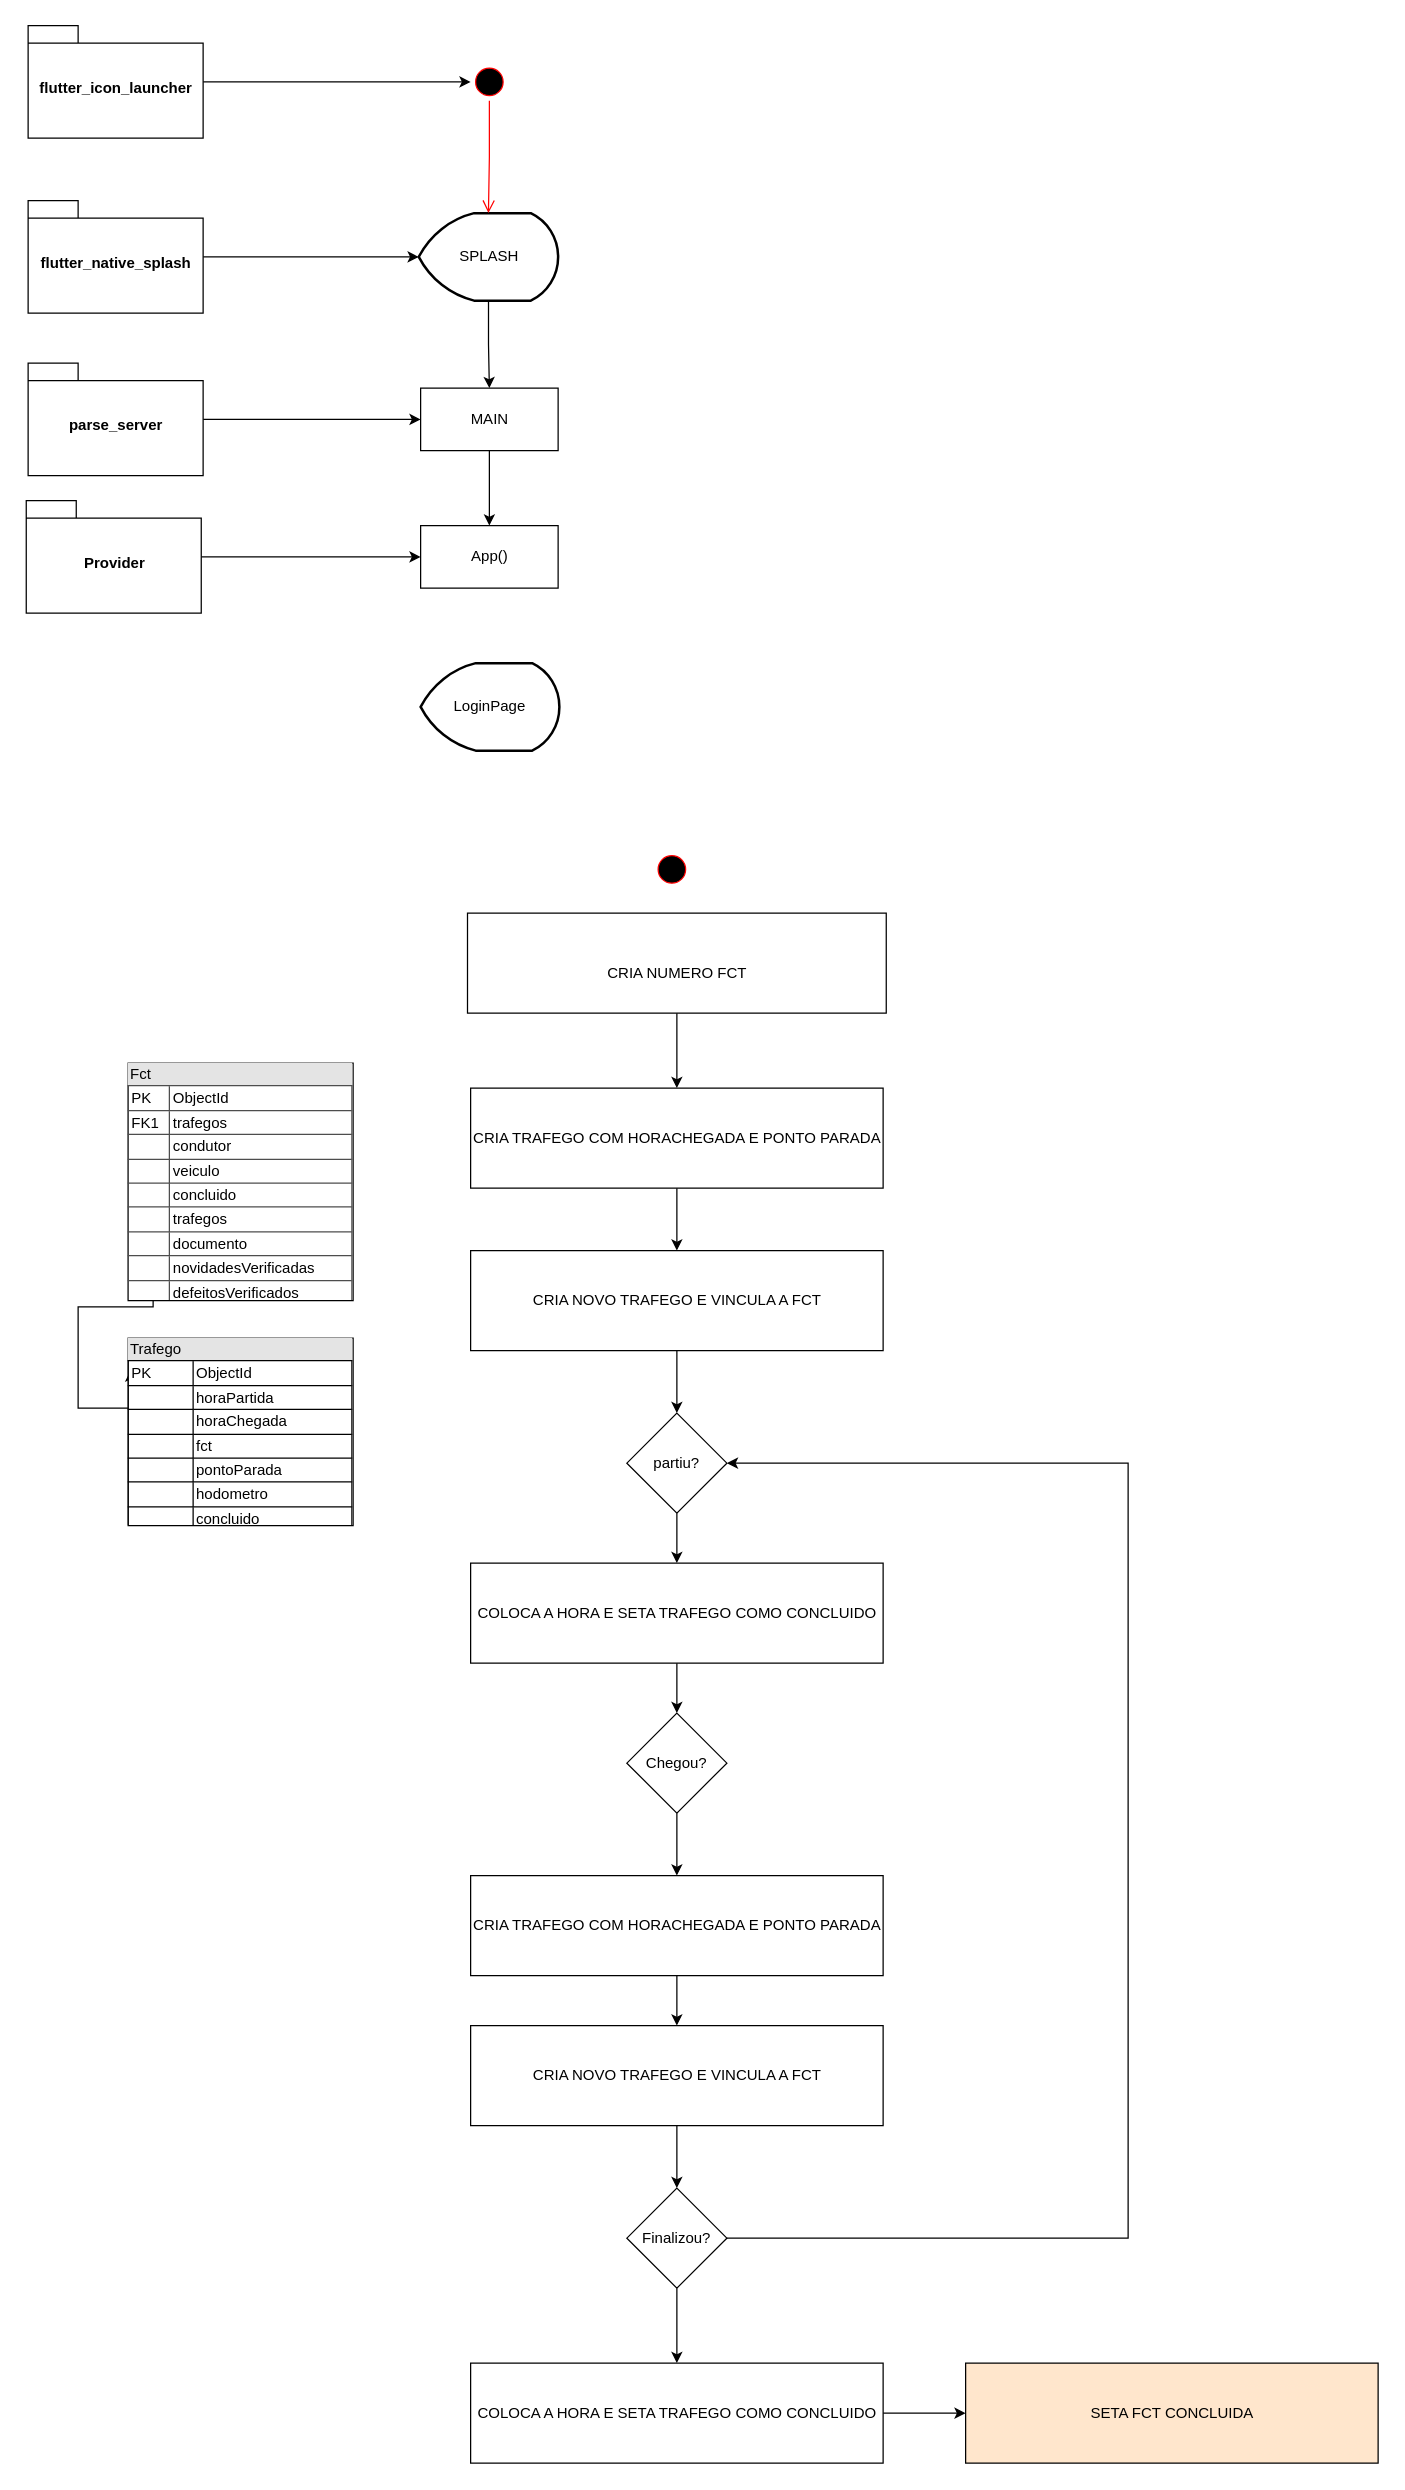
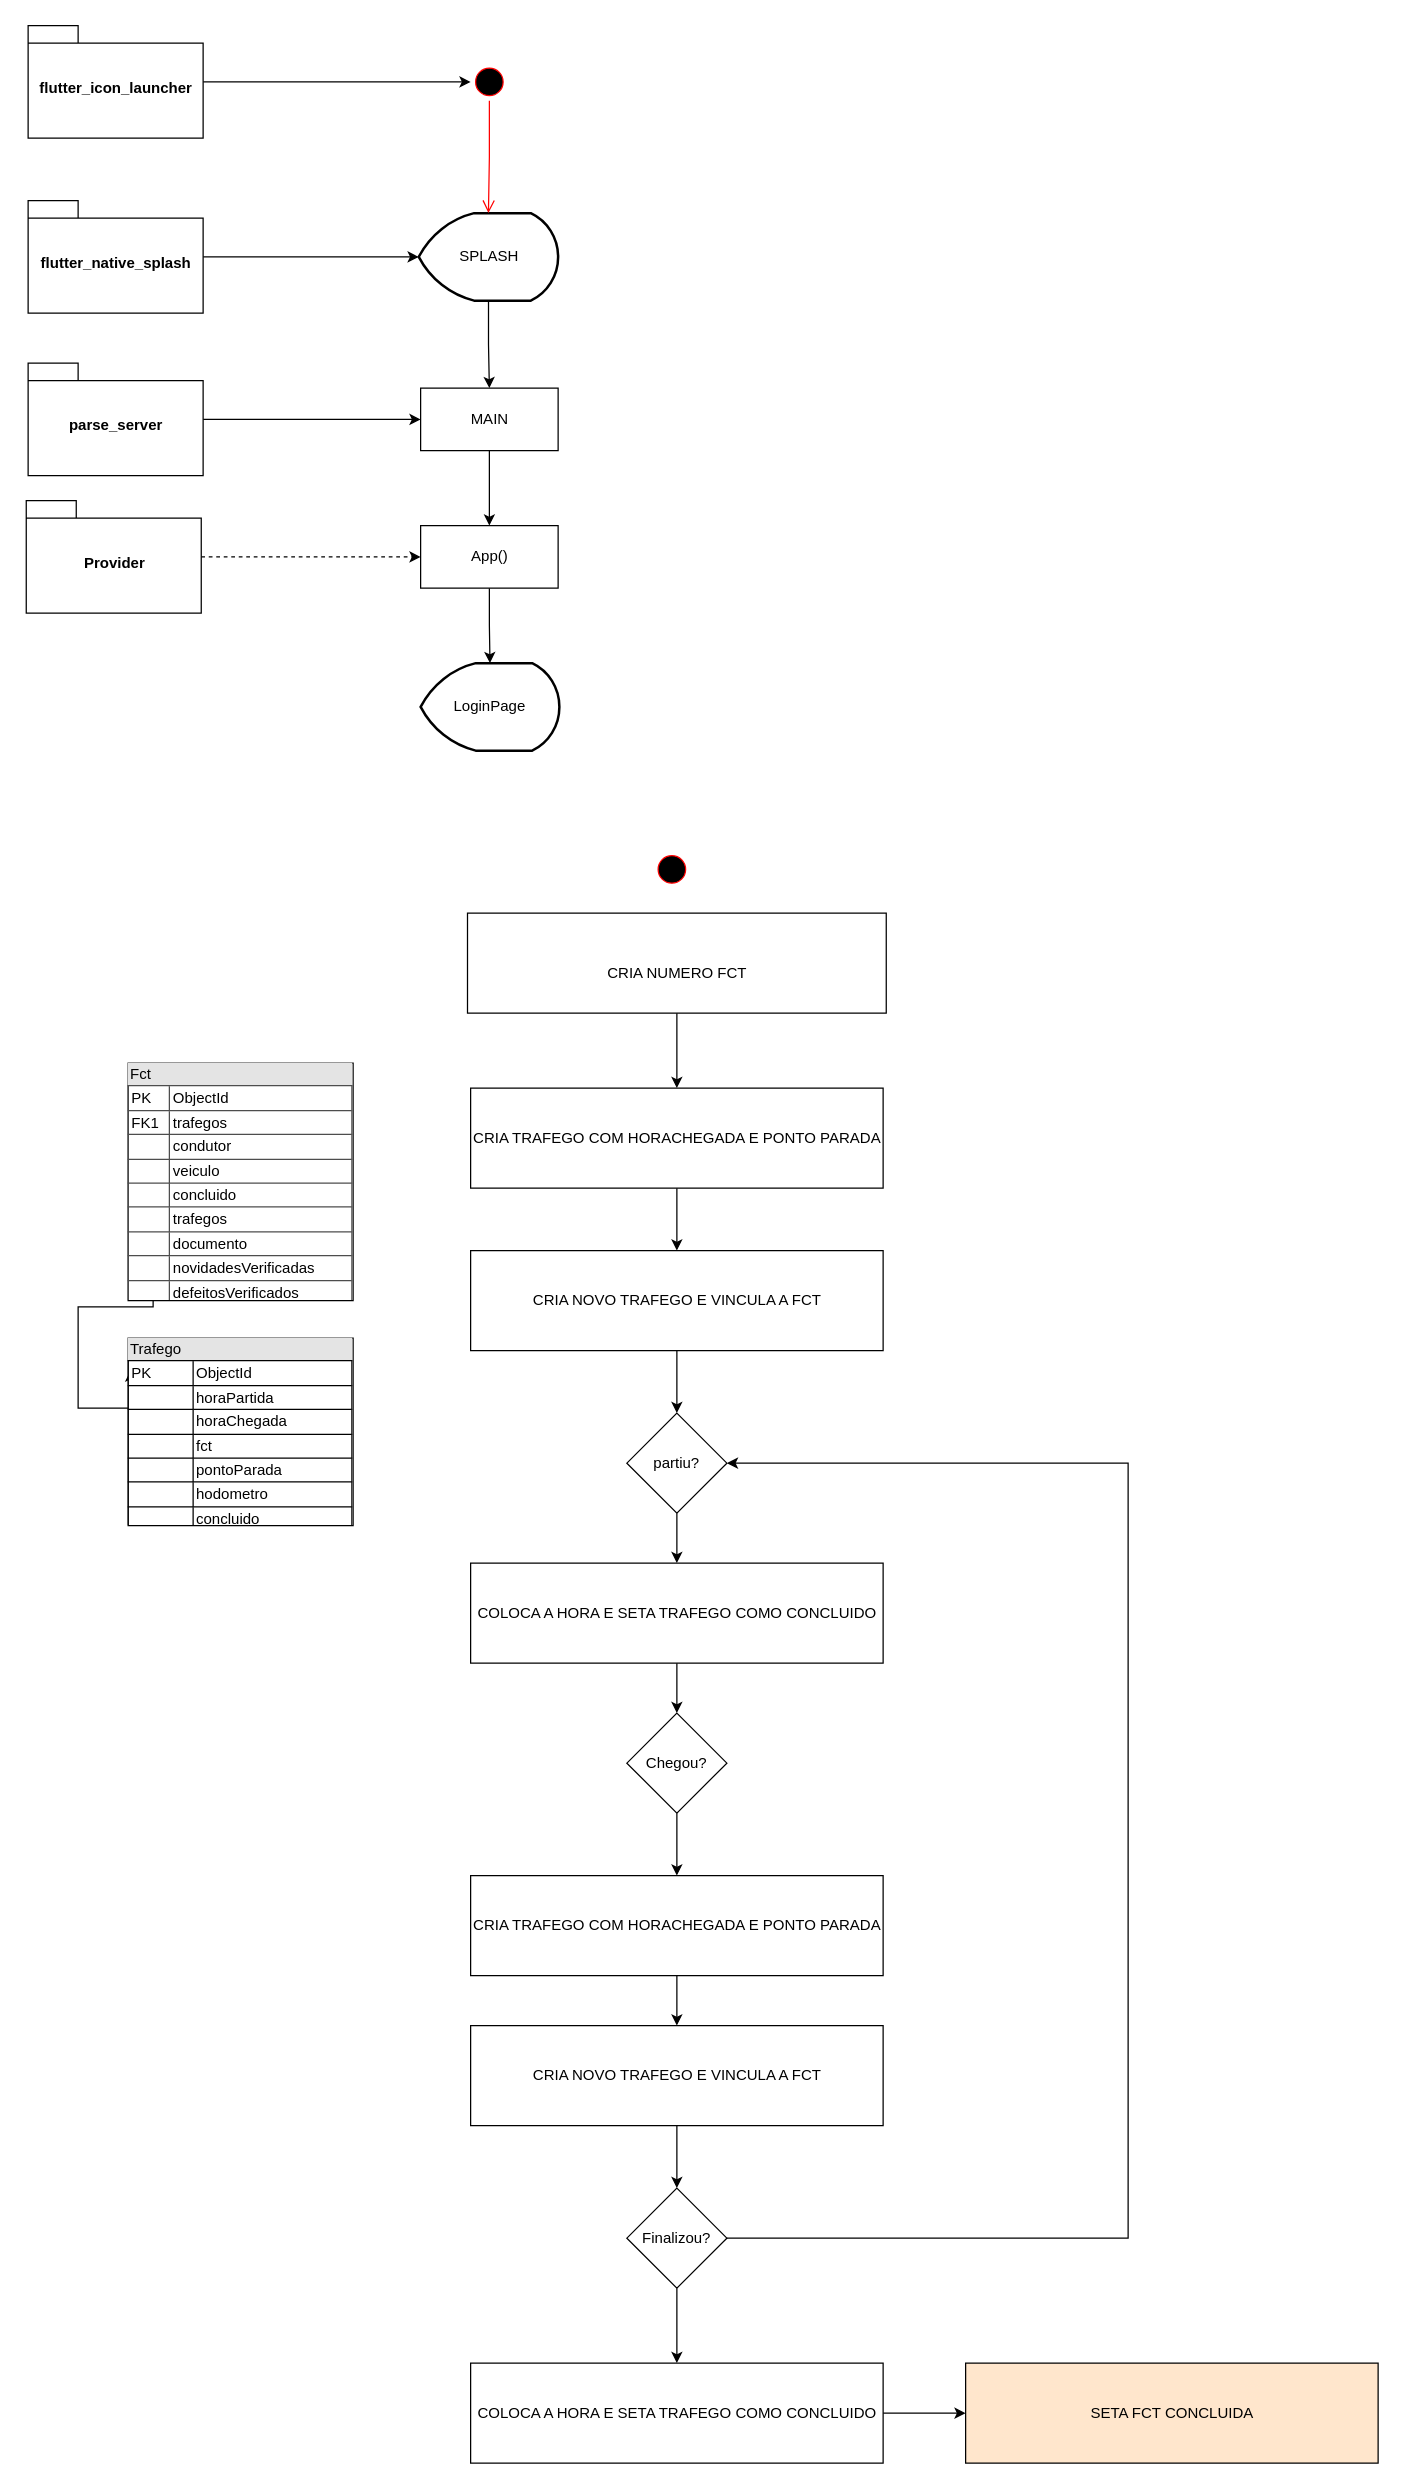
(307, 557) -> (307, 557)
none -> (489, 622)
